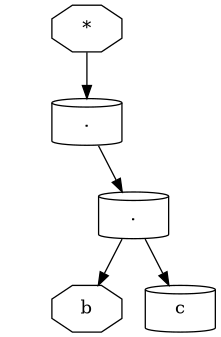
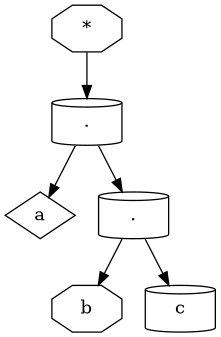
none -> (40, 215)
